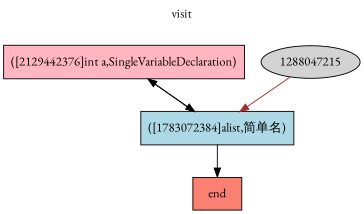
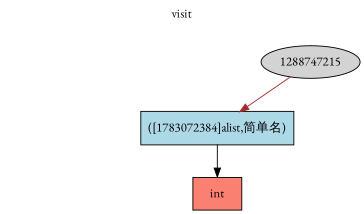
(124, 62) -> none
(311, 62) -> (311, 62)
(217, 194) -> (217, 194)
